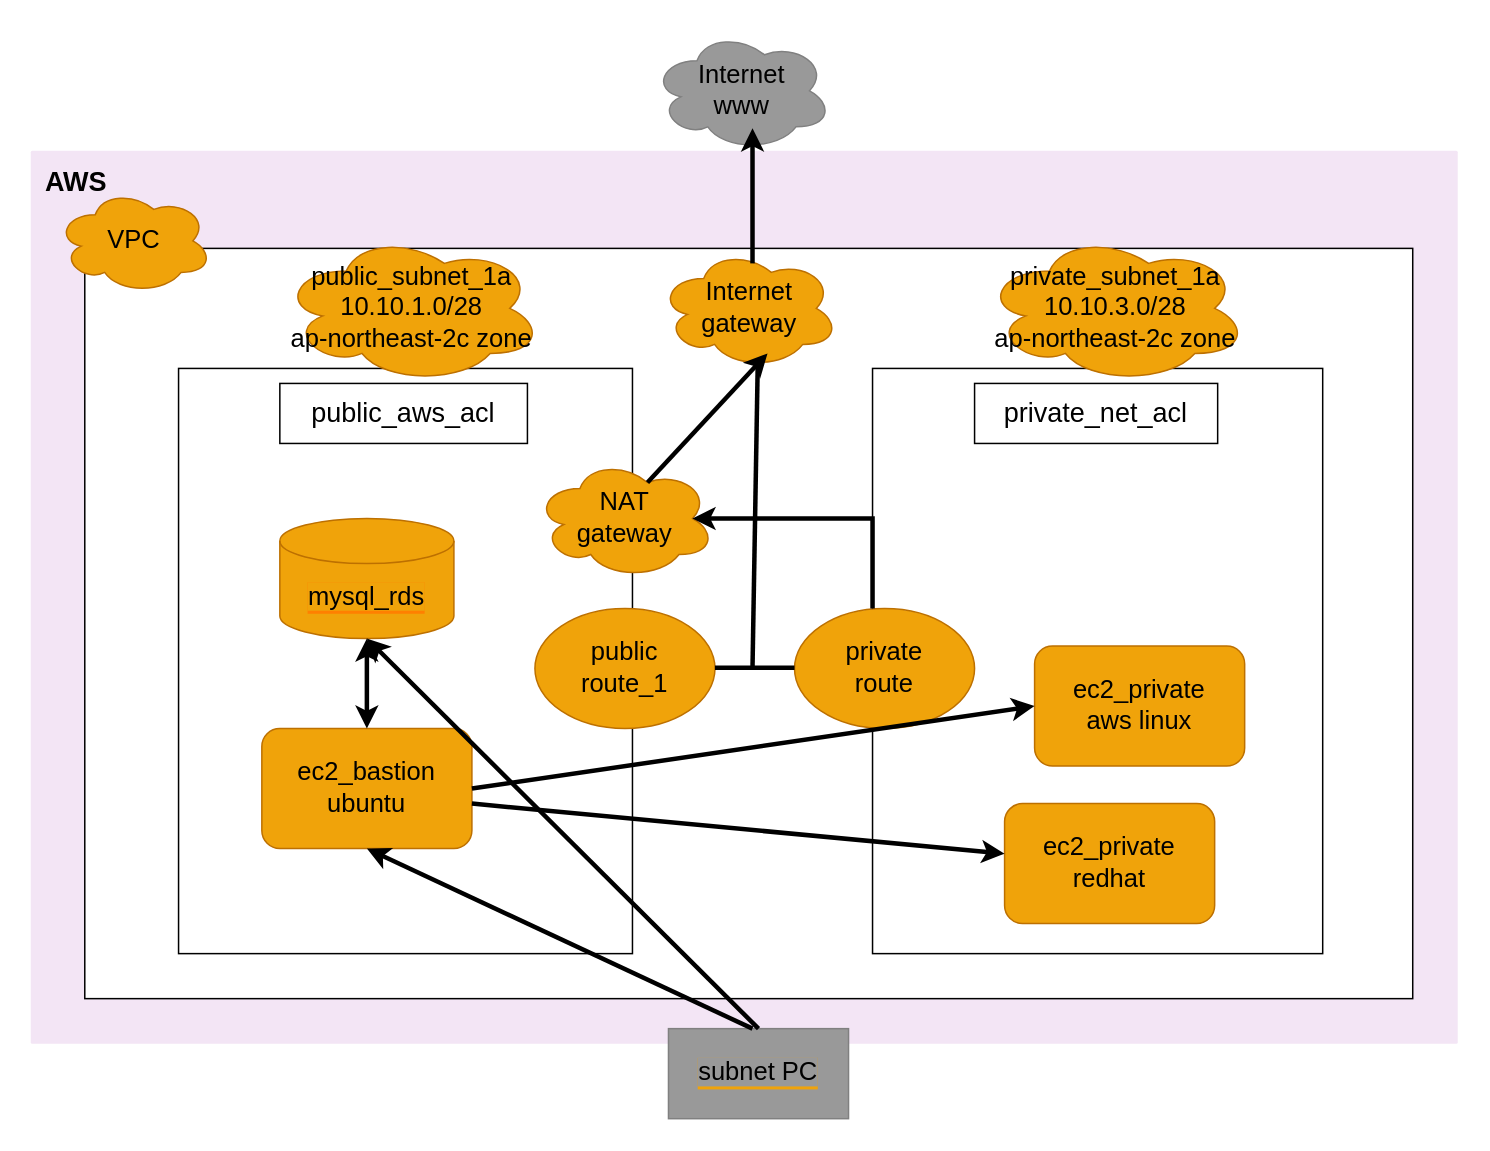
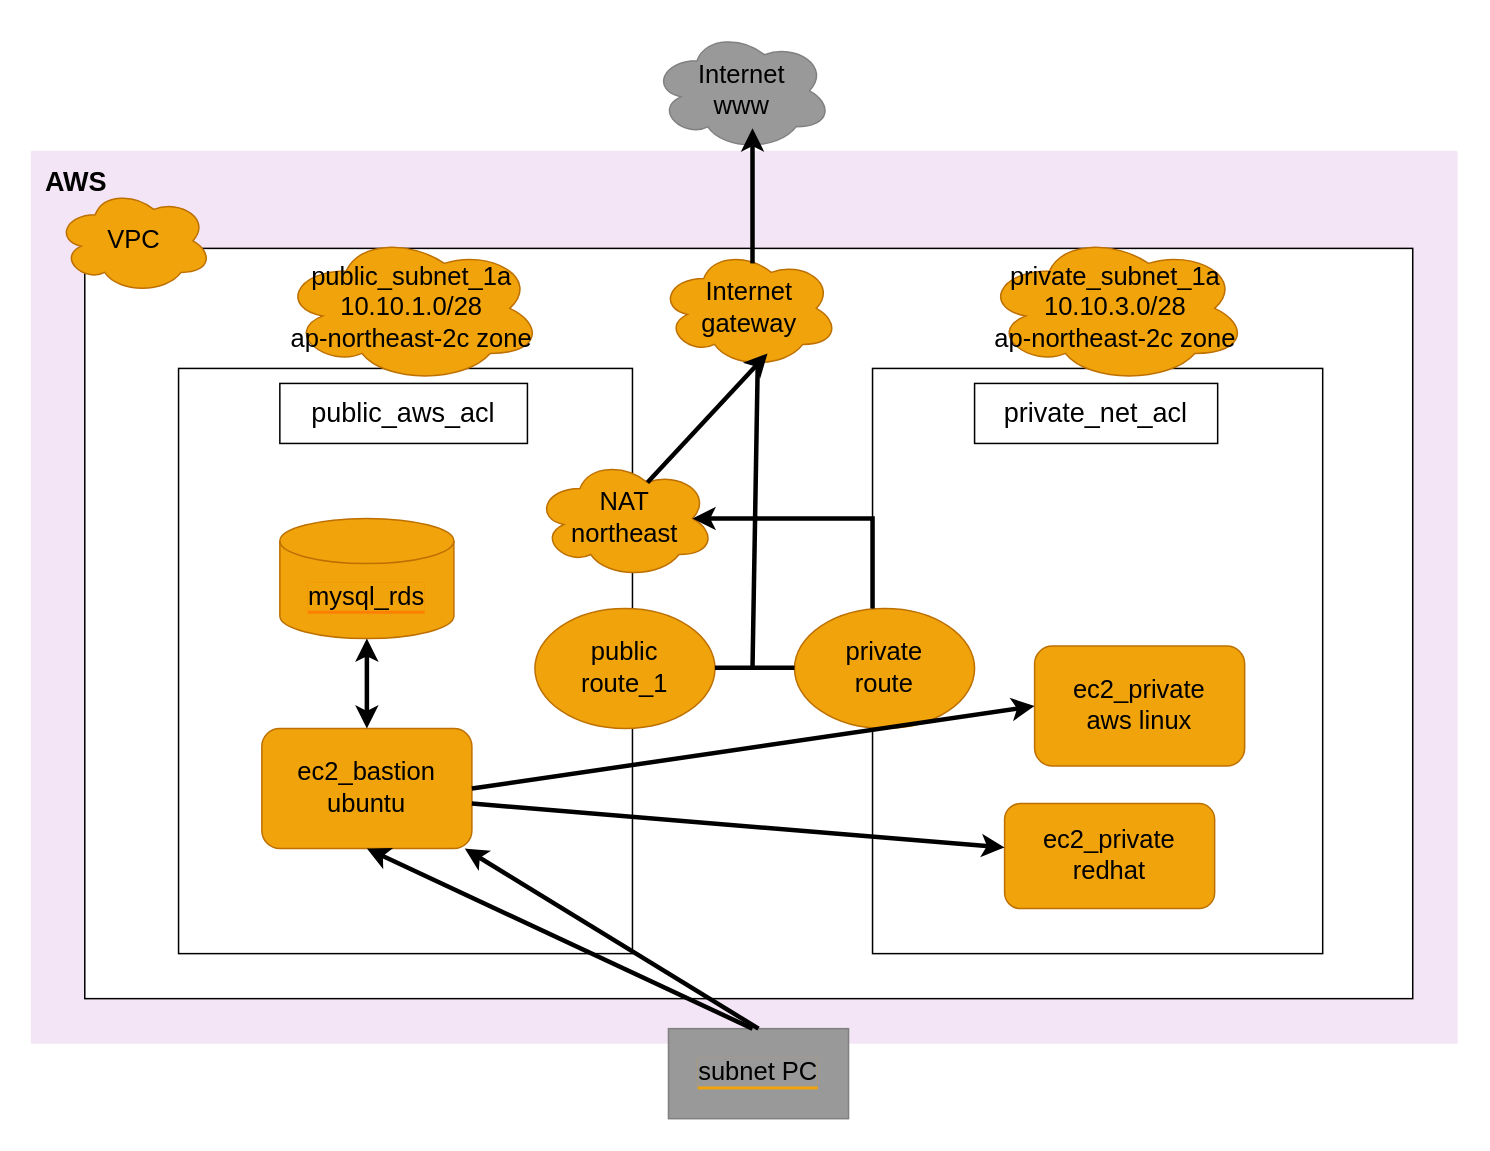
(625, 518) -> (625, 518)
(567, 838) -> (617, 941)
(1109, 863) -> (1109, 856)
